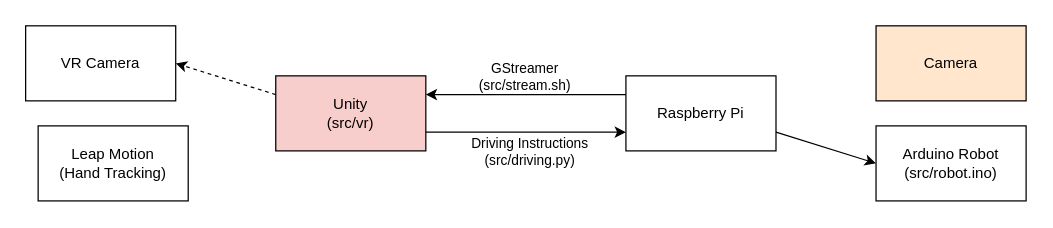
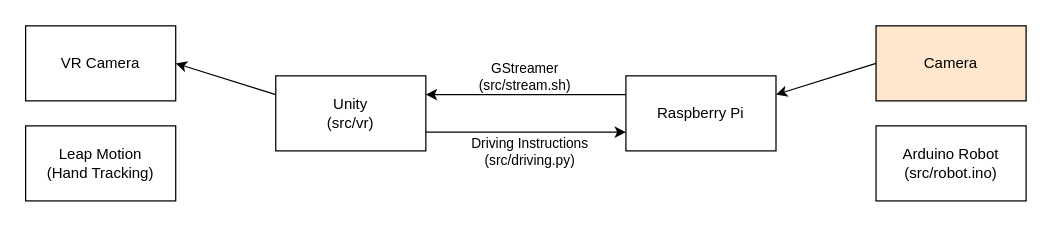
none -> (829, 78)
(228, 80) -> (228, 80)
(351, 113) -> (351, 113)
(822, 146) -> none
(113, 163) -> (101, 163)
